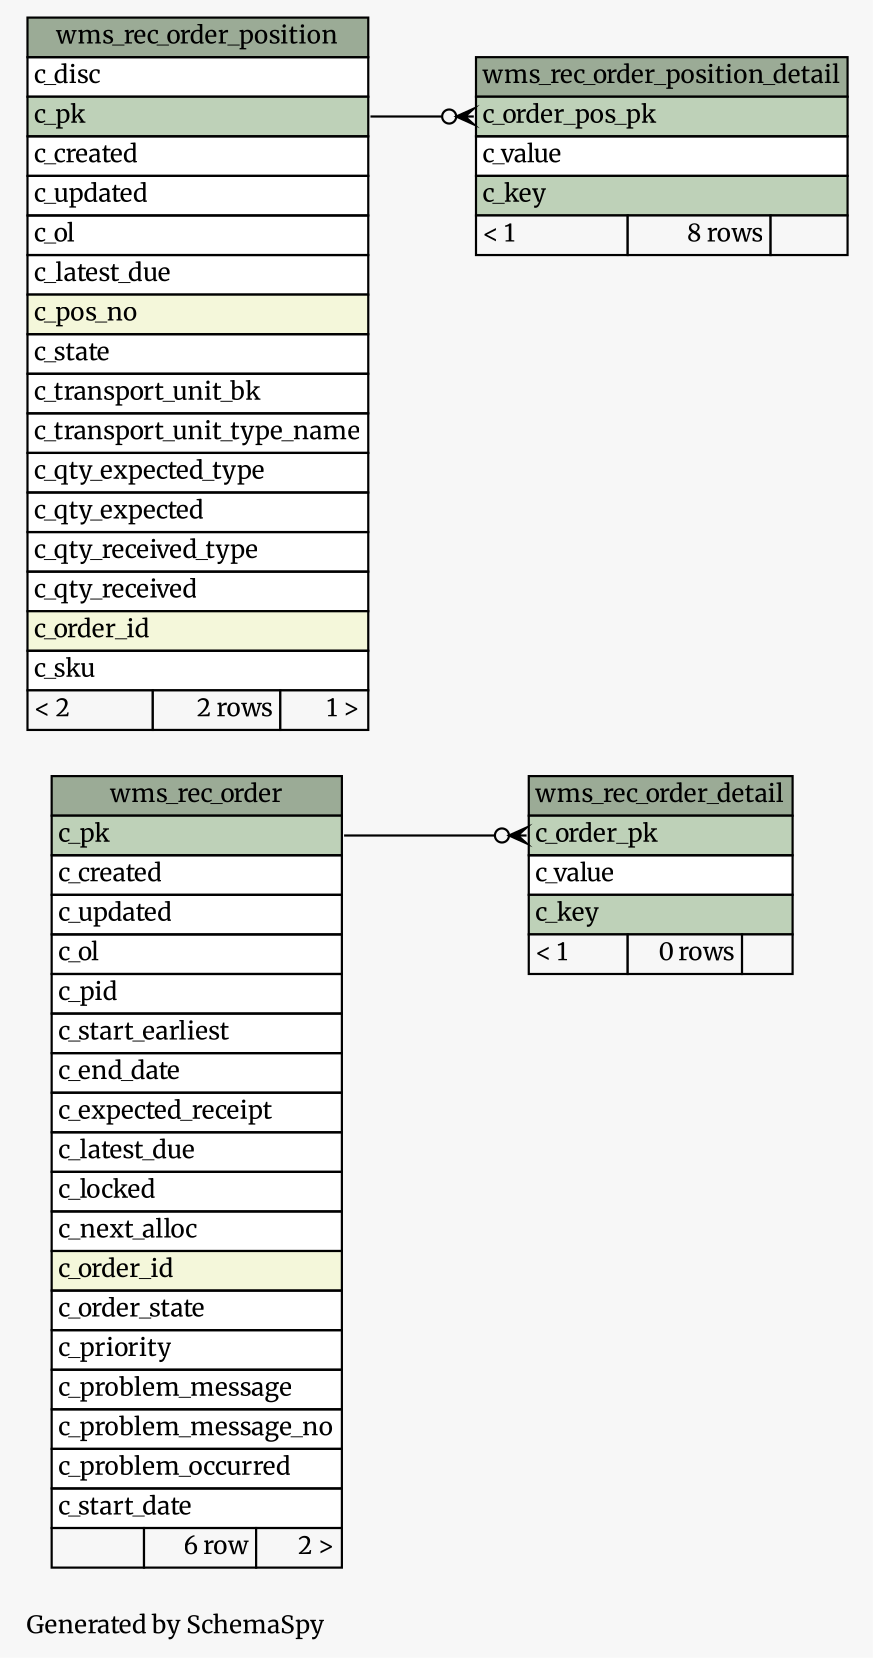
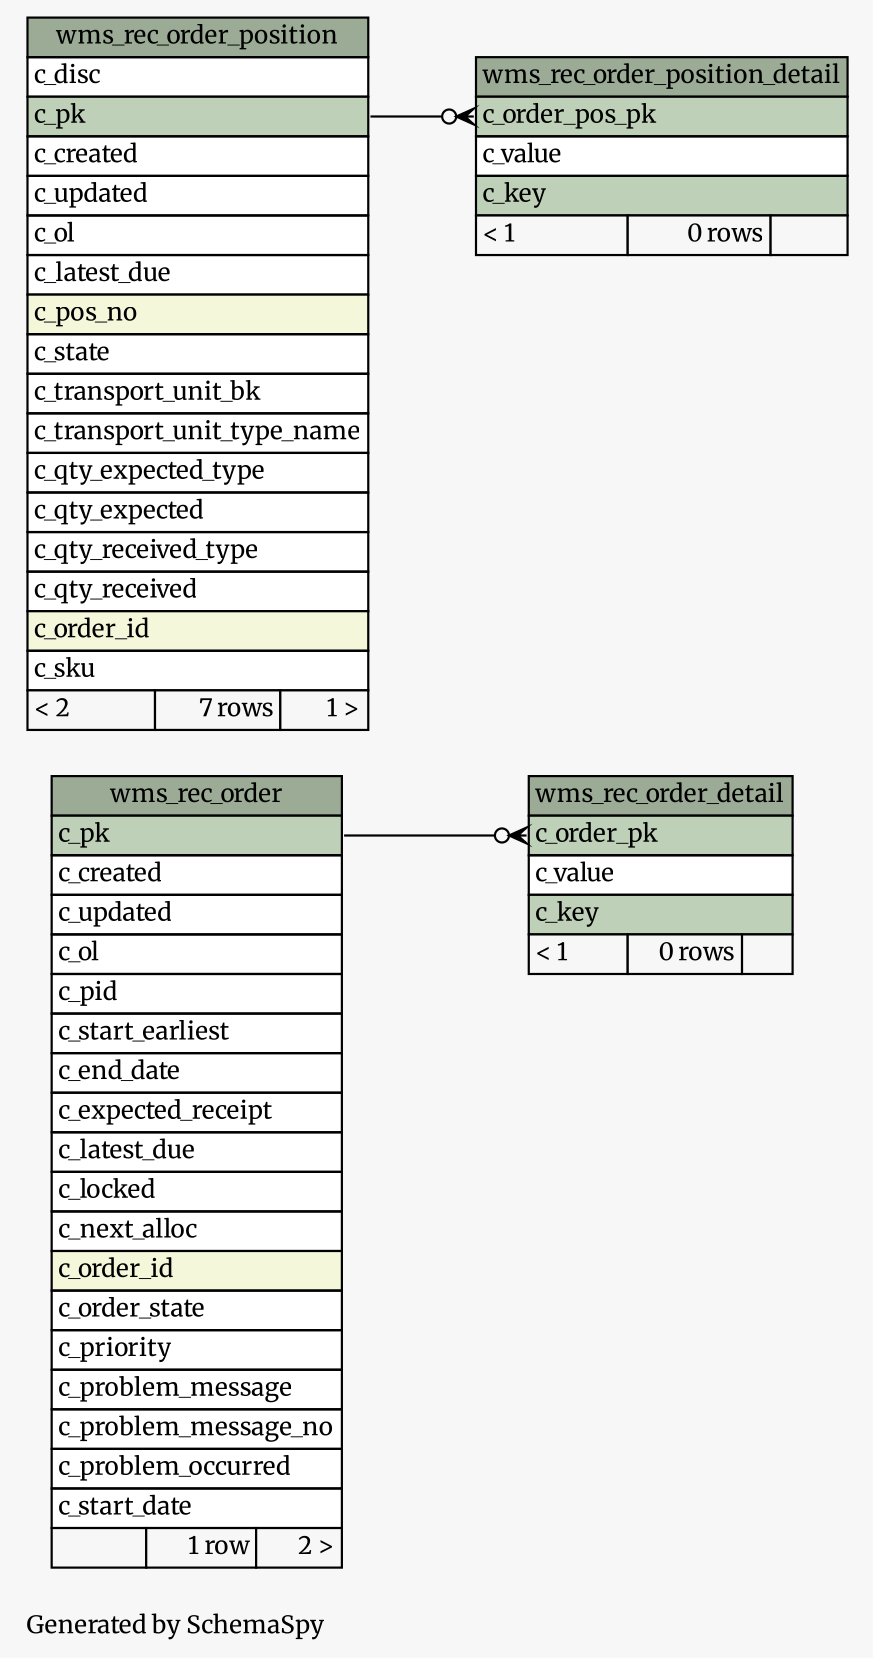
(726, 234) -> (726, 234)
(235, 709) -> (236, 709)
(217, 1547) -> (219, 1547)
